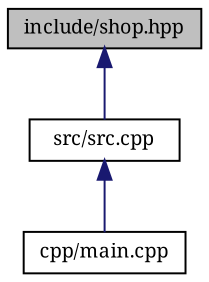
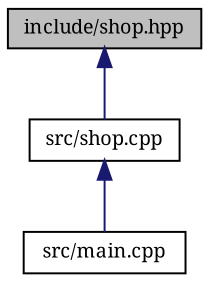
(105, 140) -> (105, 140)
(105, 253) -> (105, 253)
